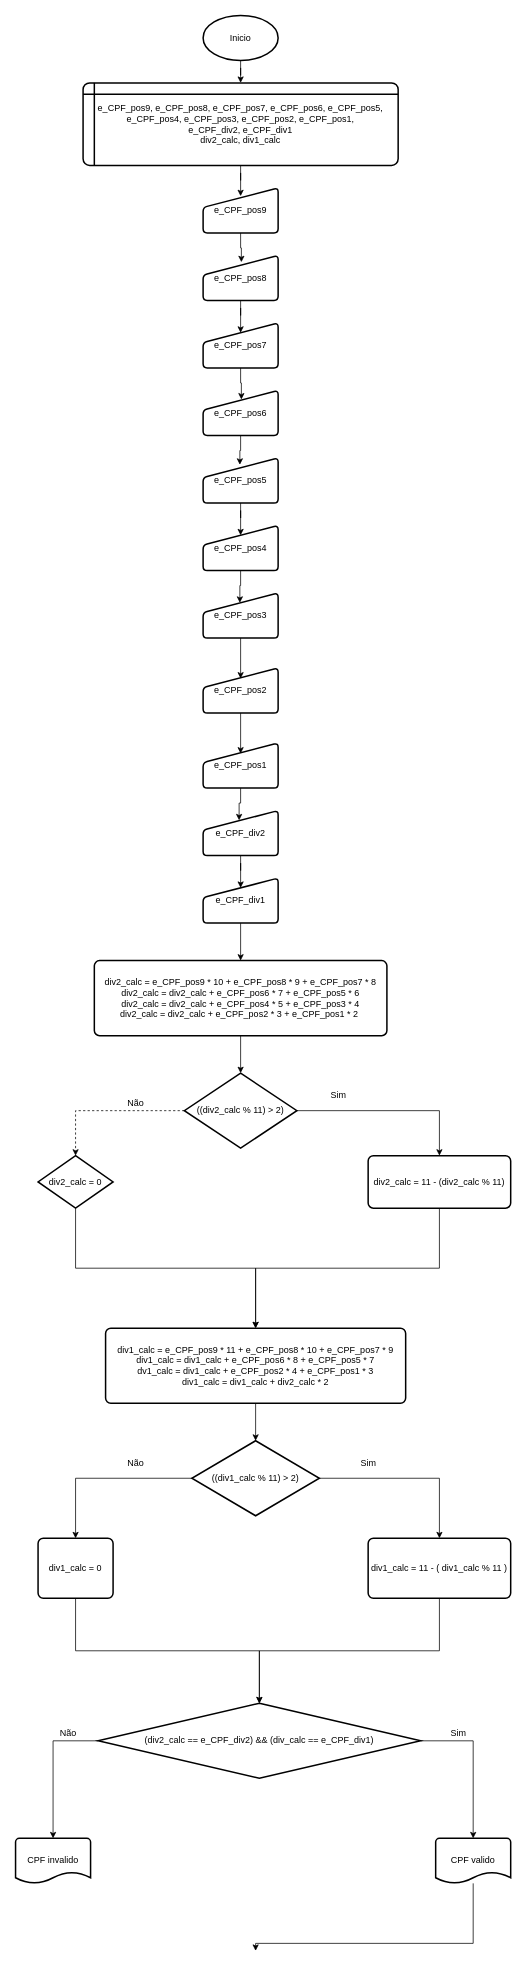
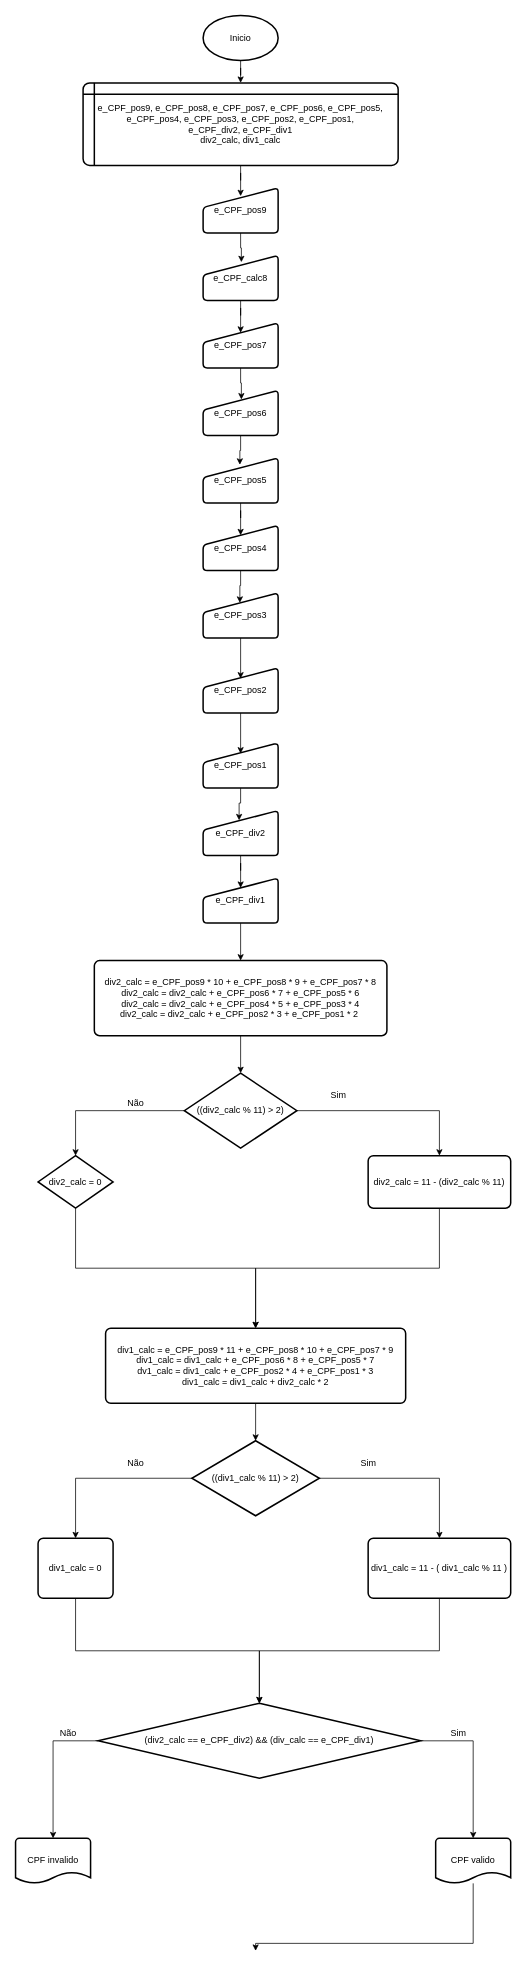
(240, 278) -> (240, 278)
(110, 1110) -> (110, 1110)
